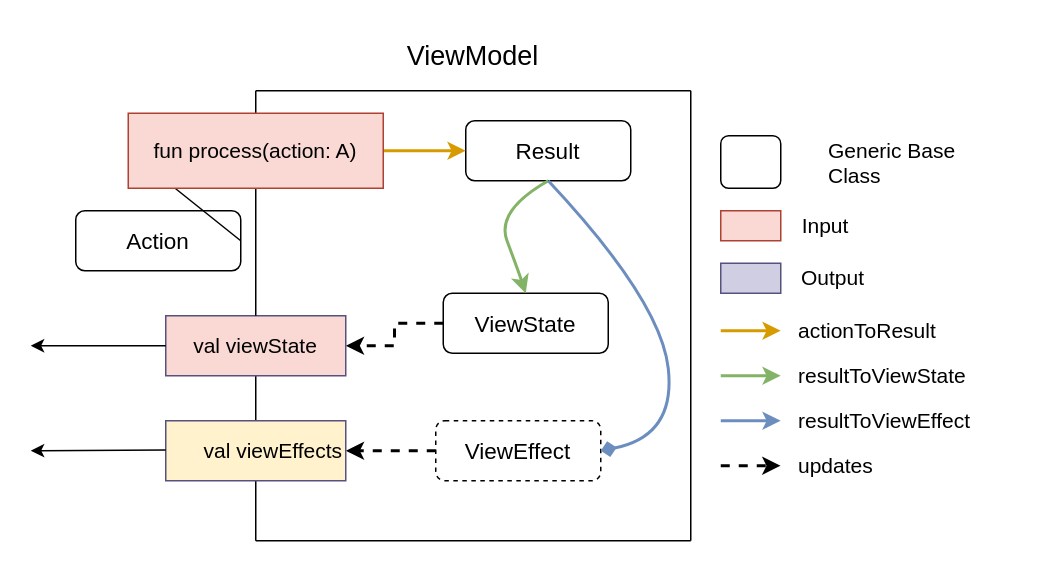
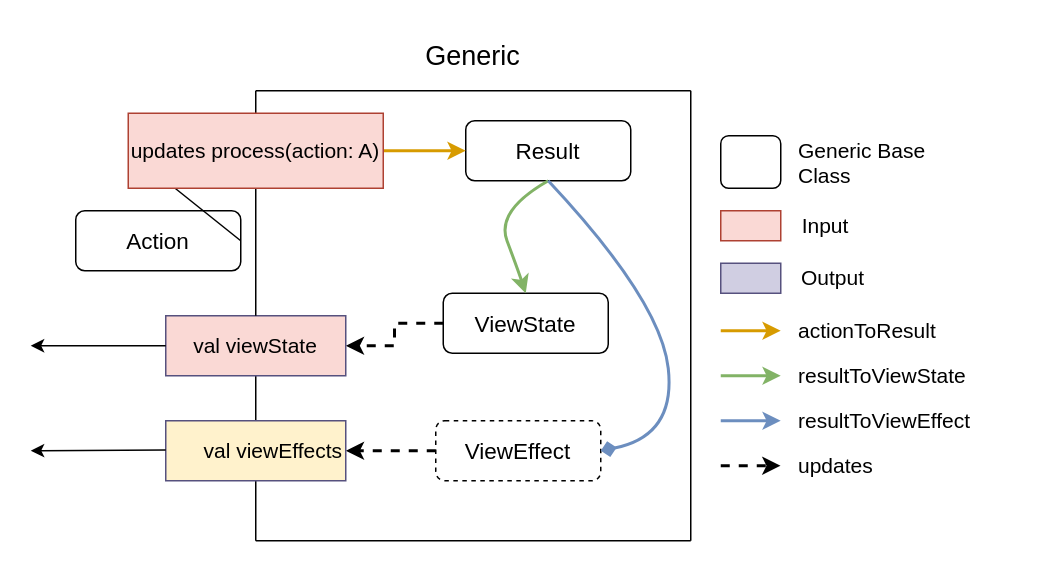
(473, 57) -> (473, 57)
(256, 151) -> (256, 151)
(908, 162) -> (878, 162)
